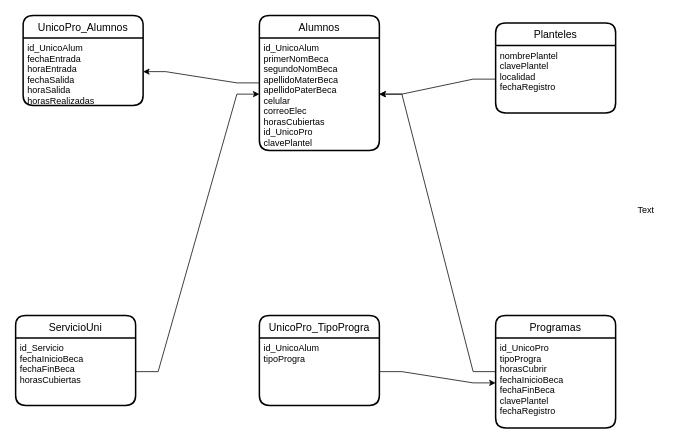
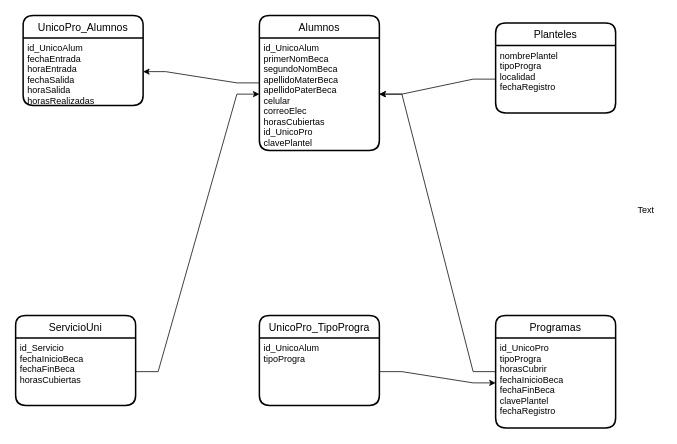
(530, 56) -> (530, 56)
